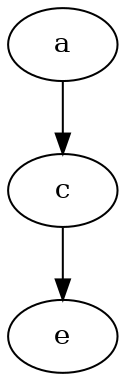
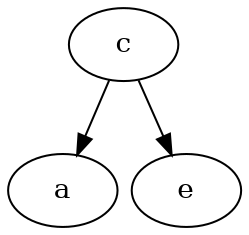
(63, 108) -> (97, 108)
